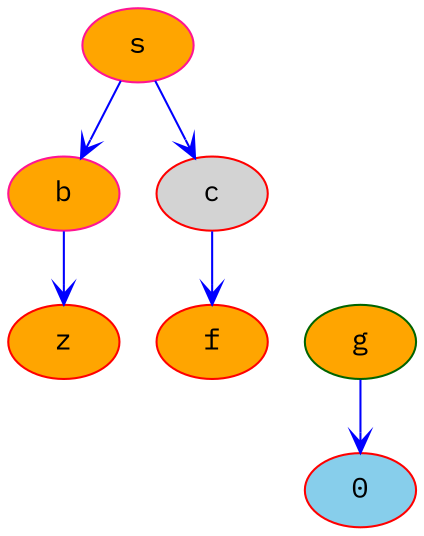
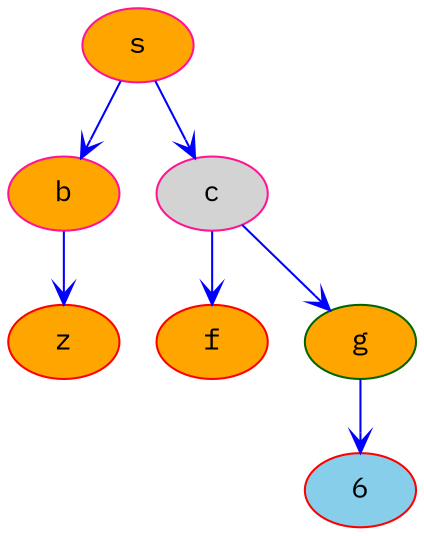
(212, 194) -> (212, 194)
none -> (279, 260)
(360, 490) -> (360, 490)
